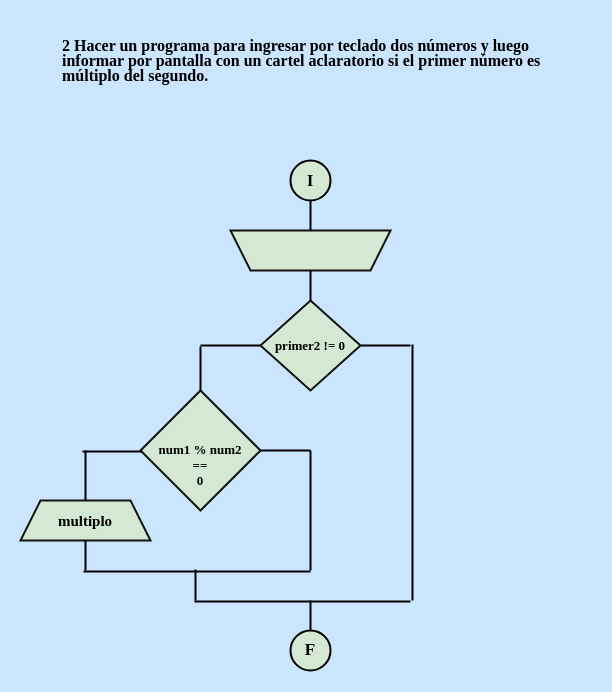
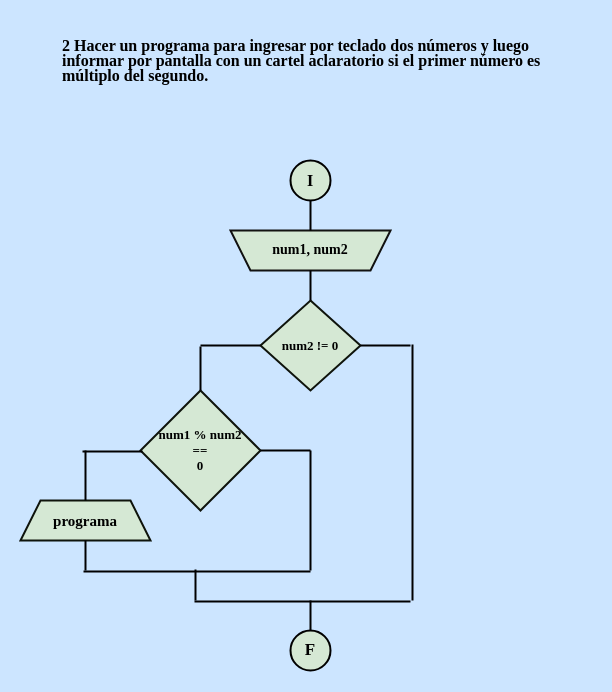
none -> (311, 251)
(311, 346) -> (311, 346)
(201, 466) -> (201, 451)
(86, 521) -> (86, 521)
